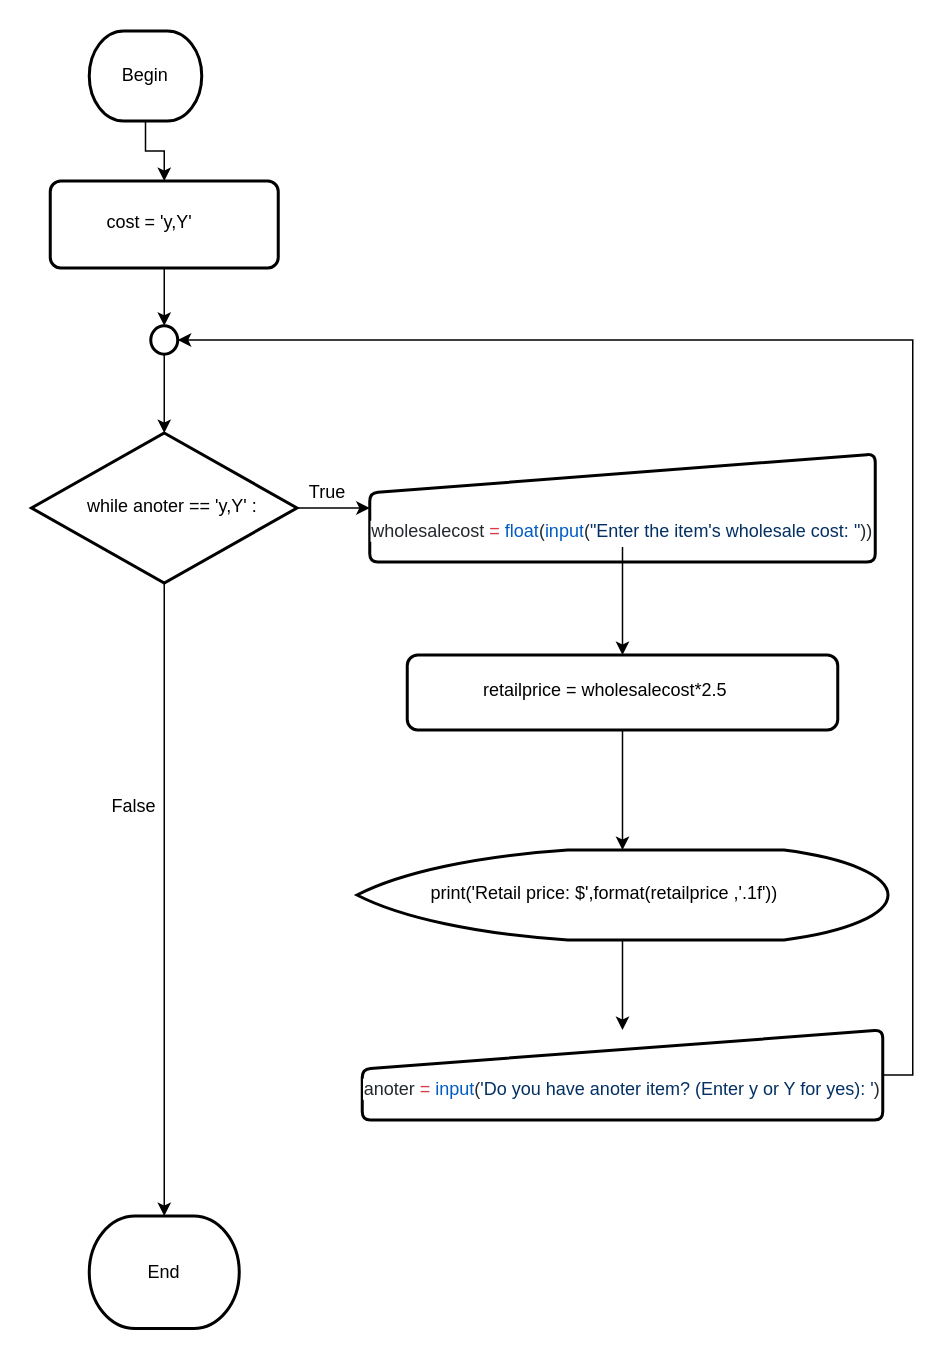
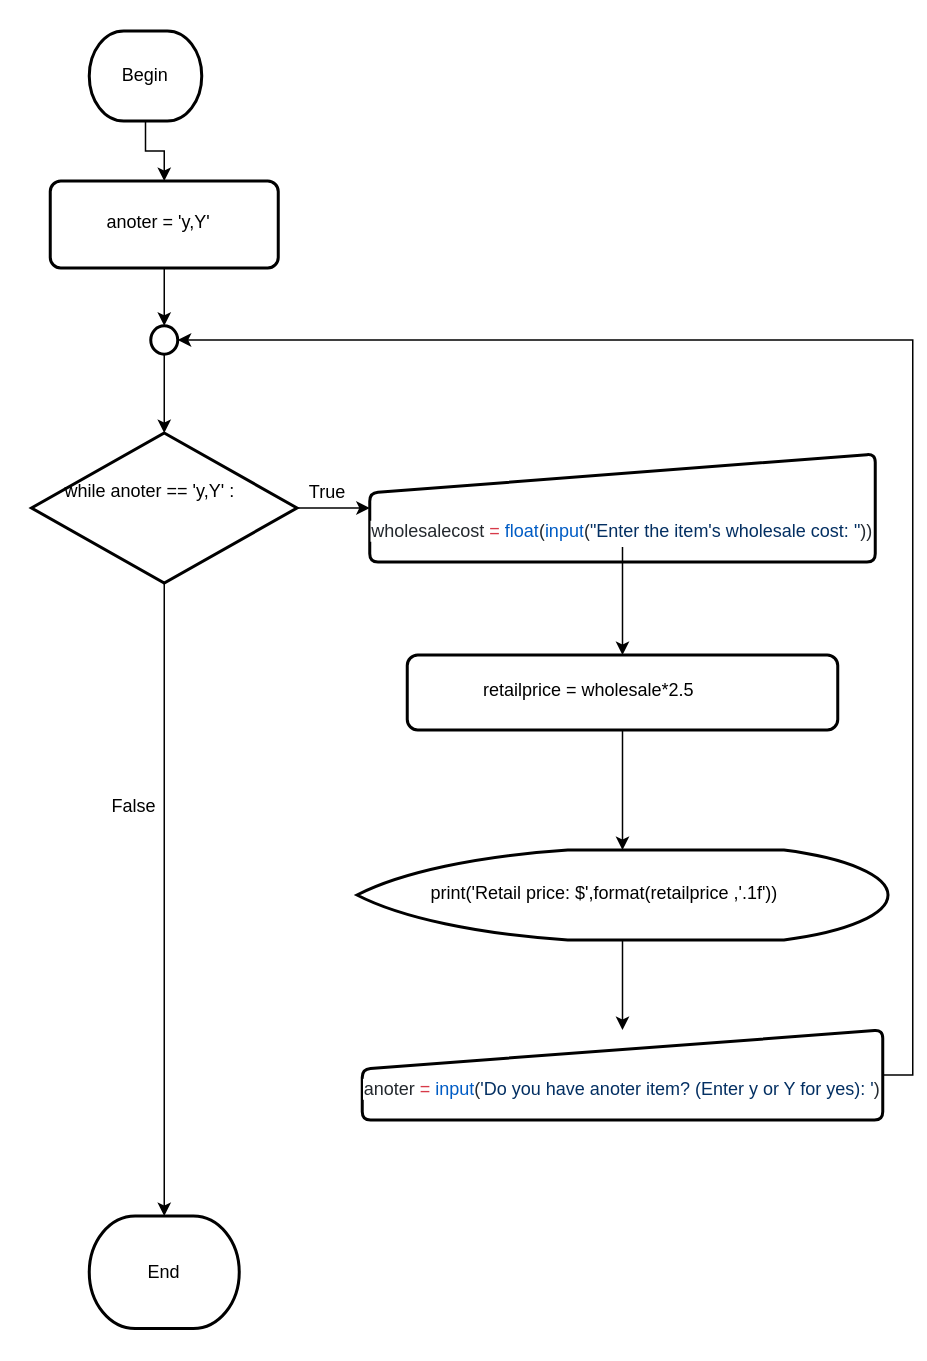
(156, 223) -> (166, 223)
(182, 508) -> (160, 493)
(621, 691) -> (601, 691)
